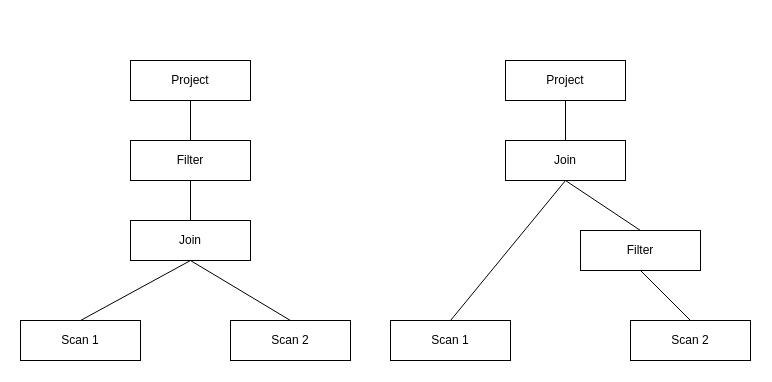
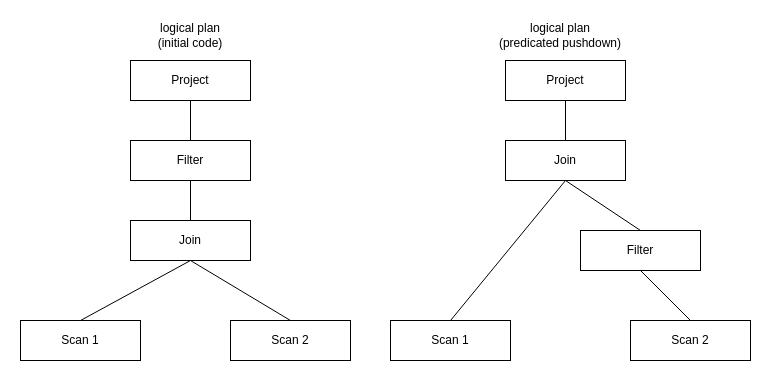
none -> (191, 36)
none -> (561, 36)
